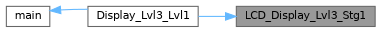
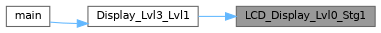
(74, 9) -> (64, 23)
(306, 16) -> (306, 16)
